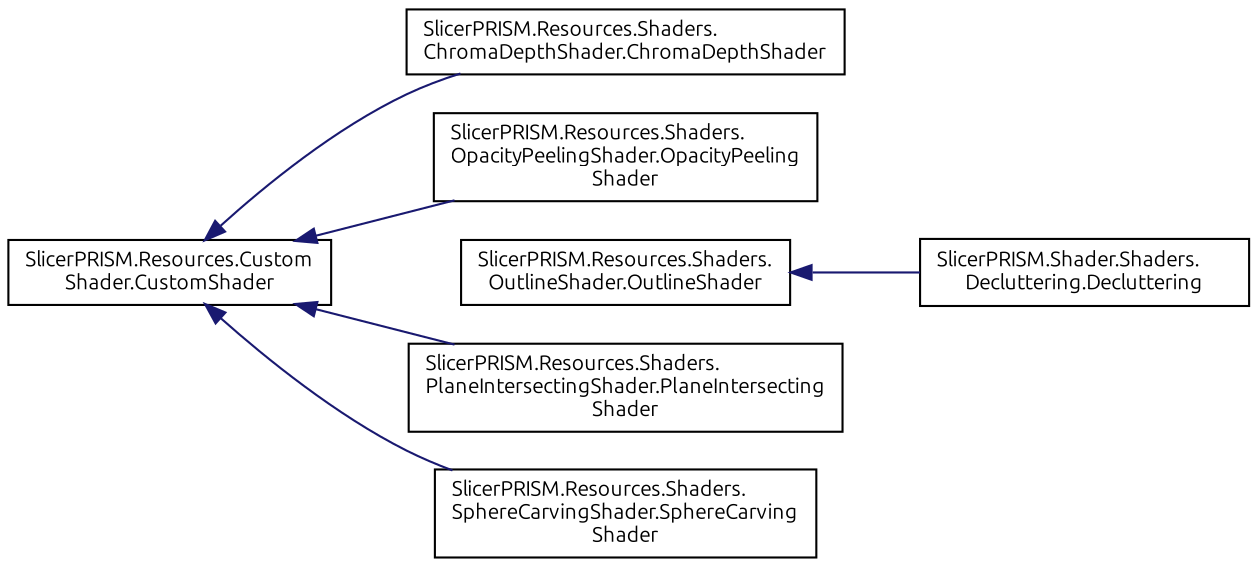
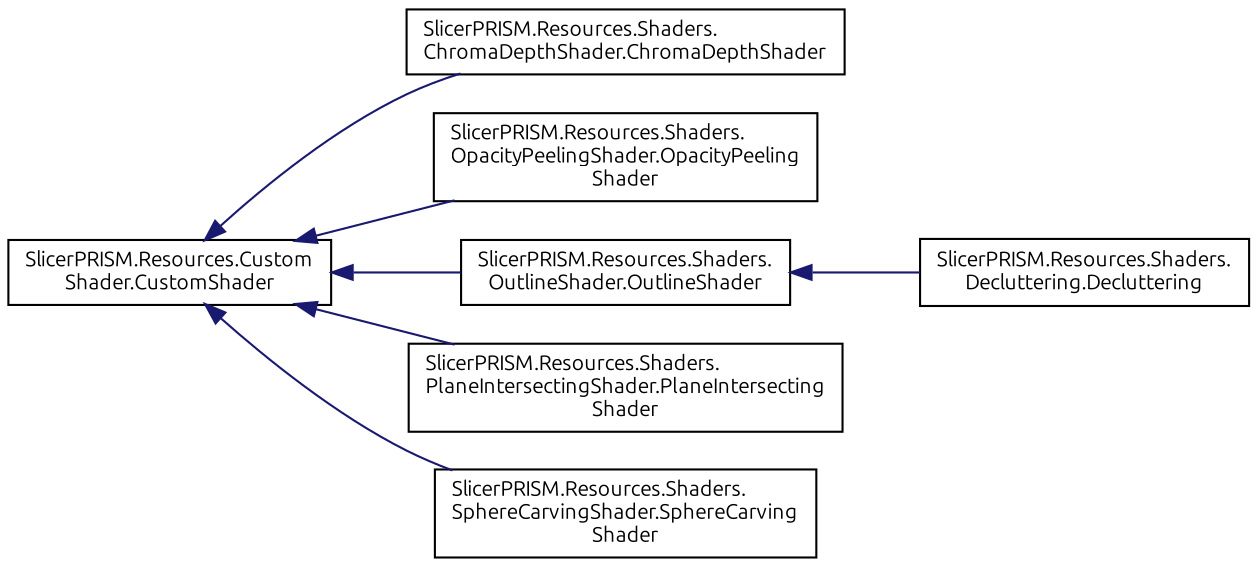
none -> (407, 272)
(1085, 272) -> (1085, 272)
